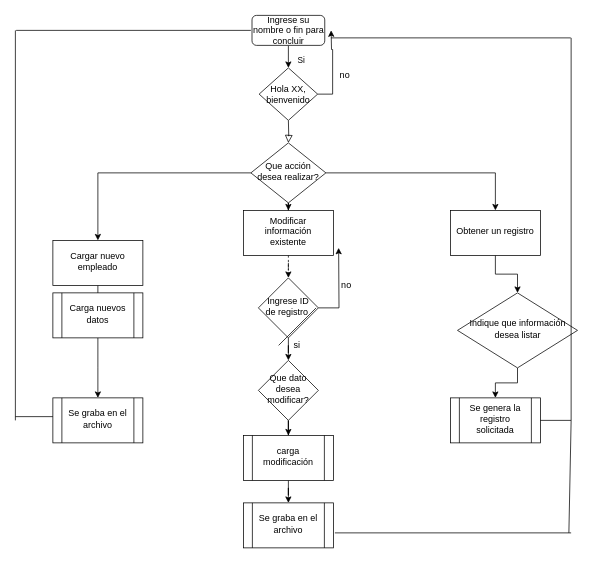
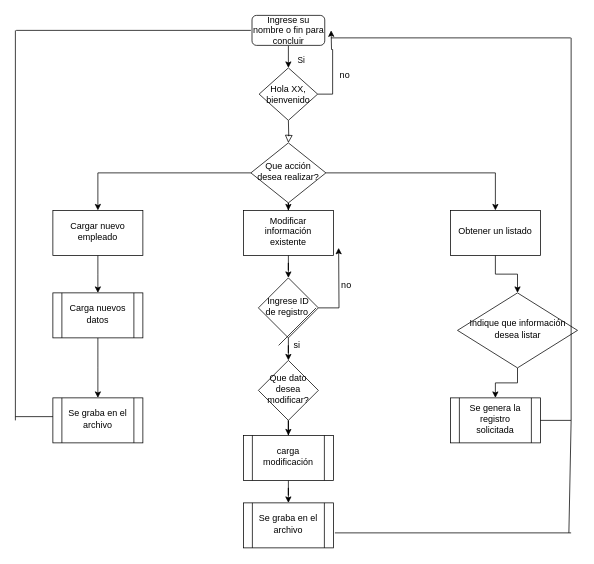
(495, 231) -> (495, 231)
(98, 263) -> (98, 233)
(288, 269) -> (288, 269)
